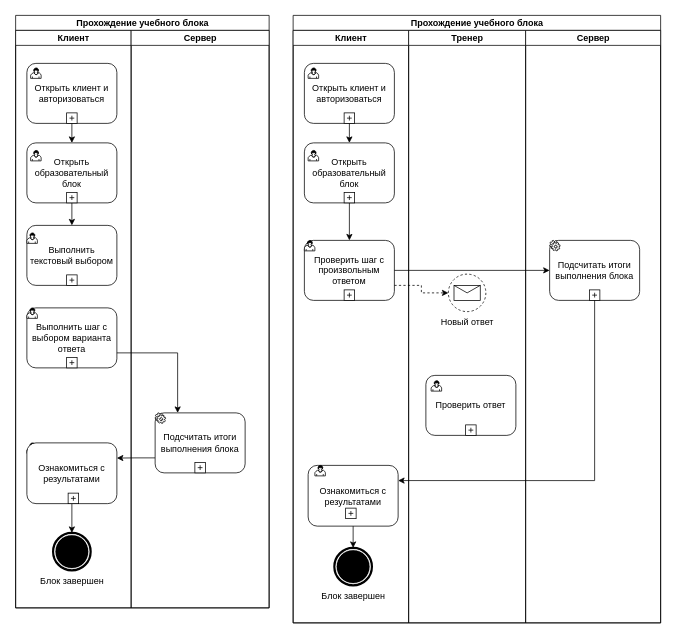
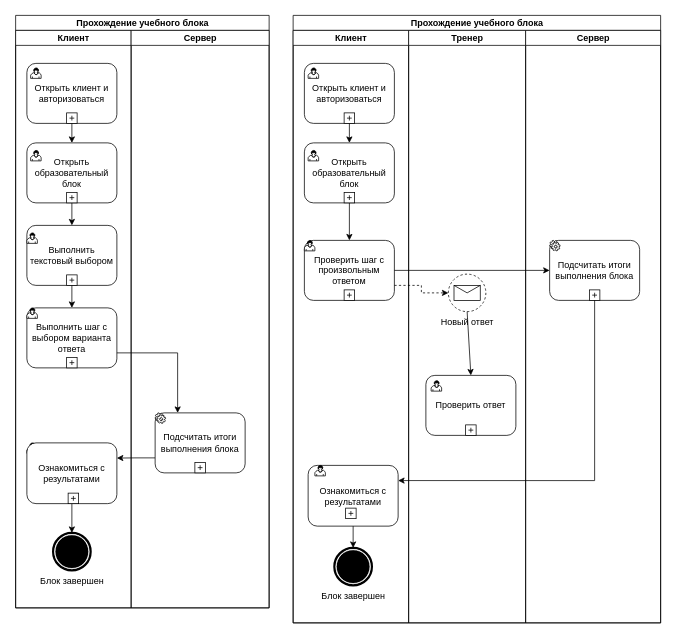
none -> (72, 301)
none -> (469, 341)
